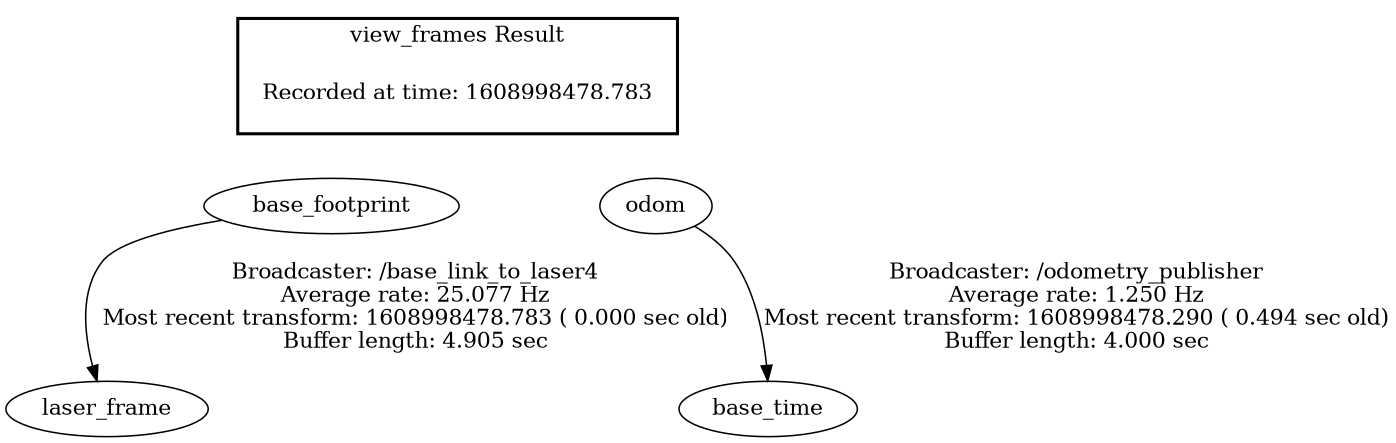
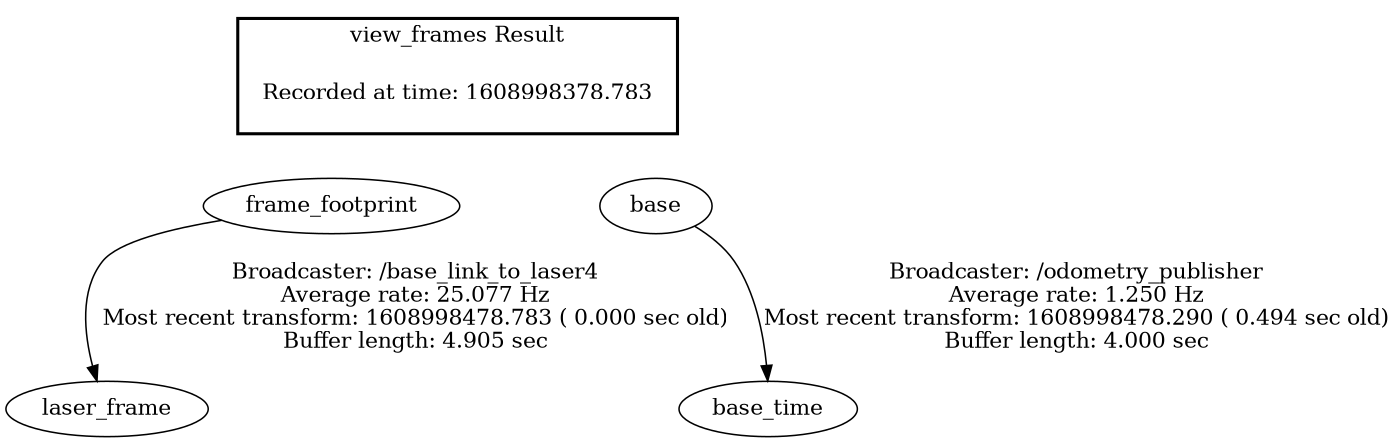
(458, 94) -> (458, 94)
(332, 206) -> (332, 206)
(656, 206) -> (656, 206)
